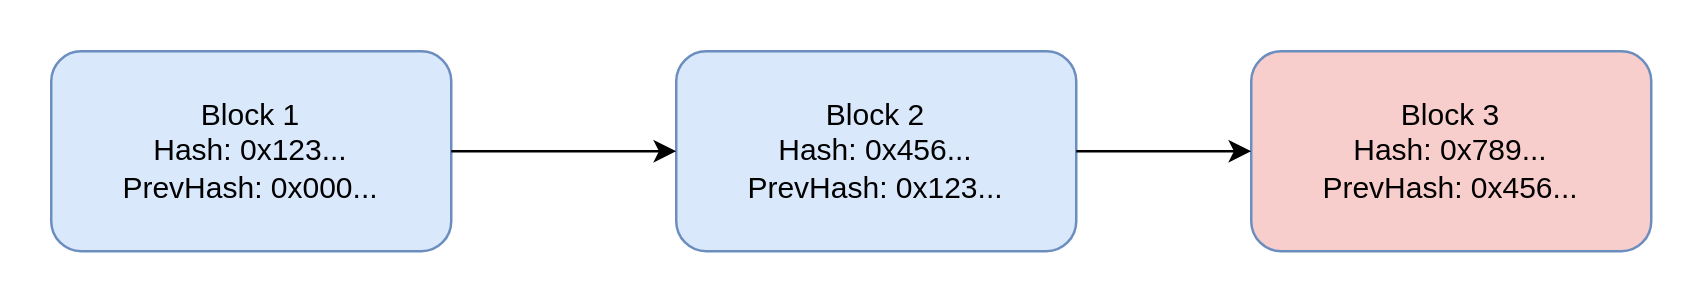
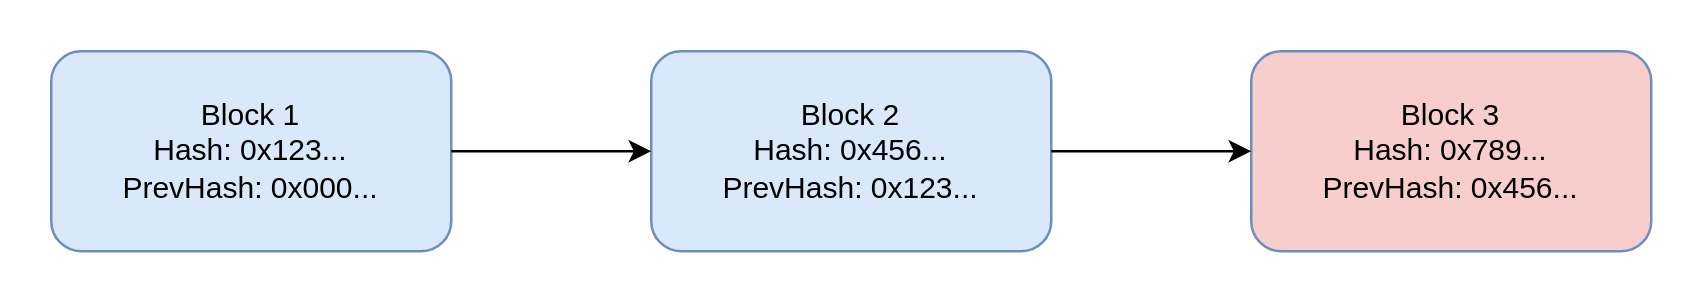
(876, 151) -> (851, 151)
